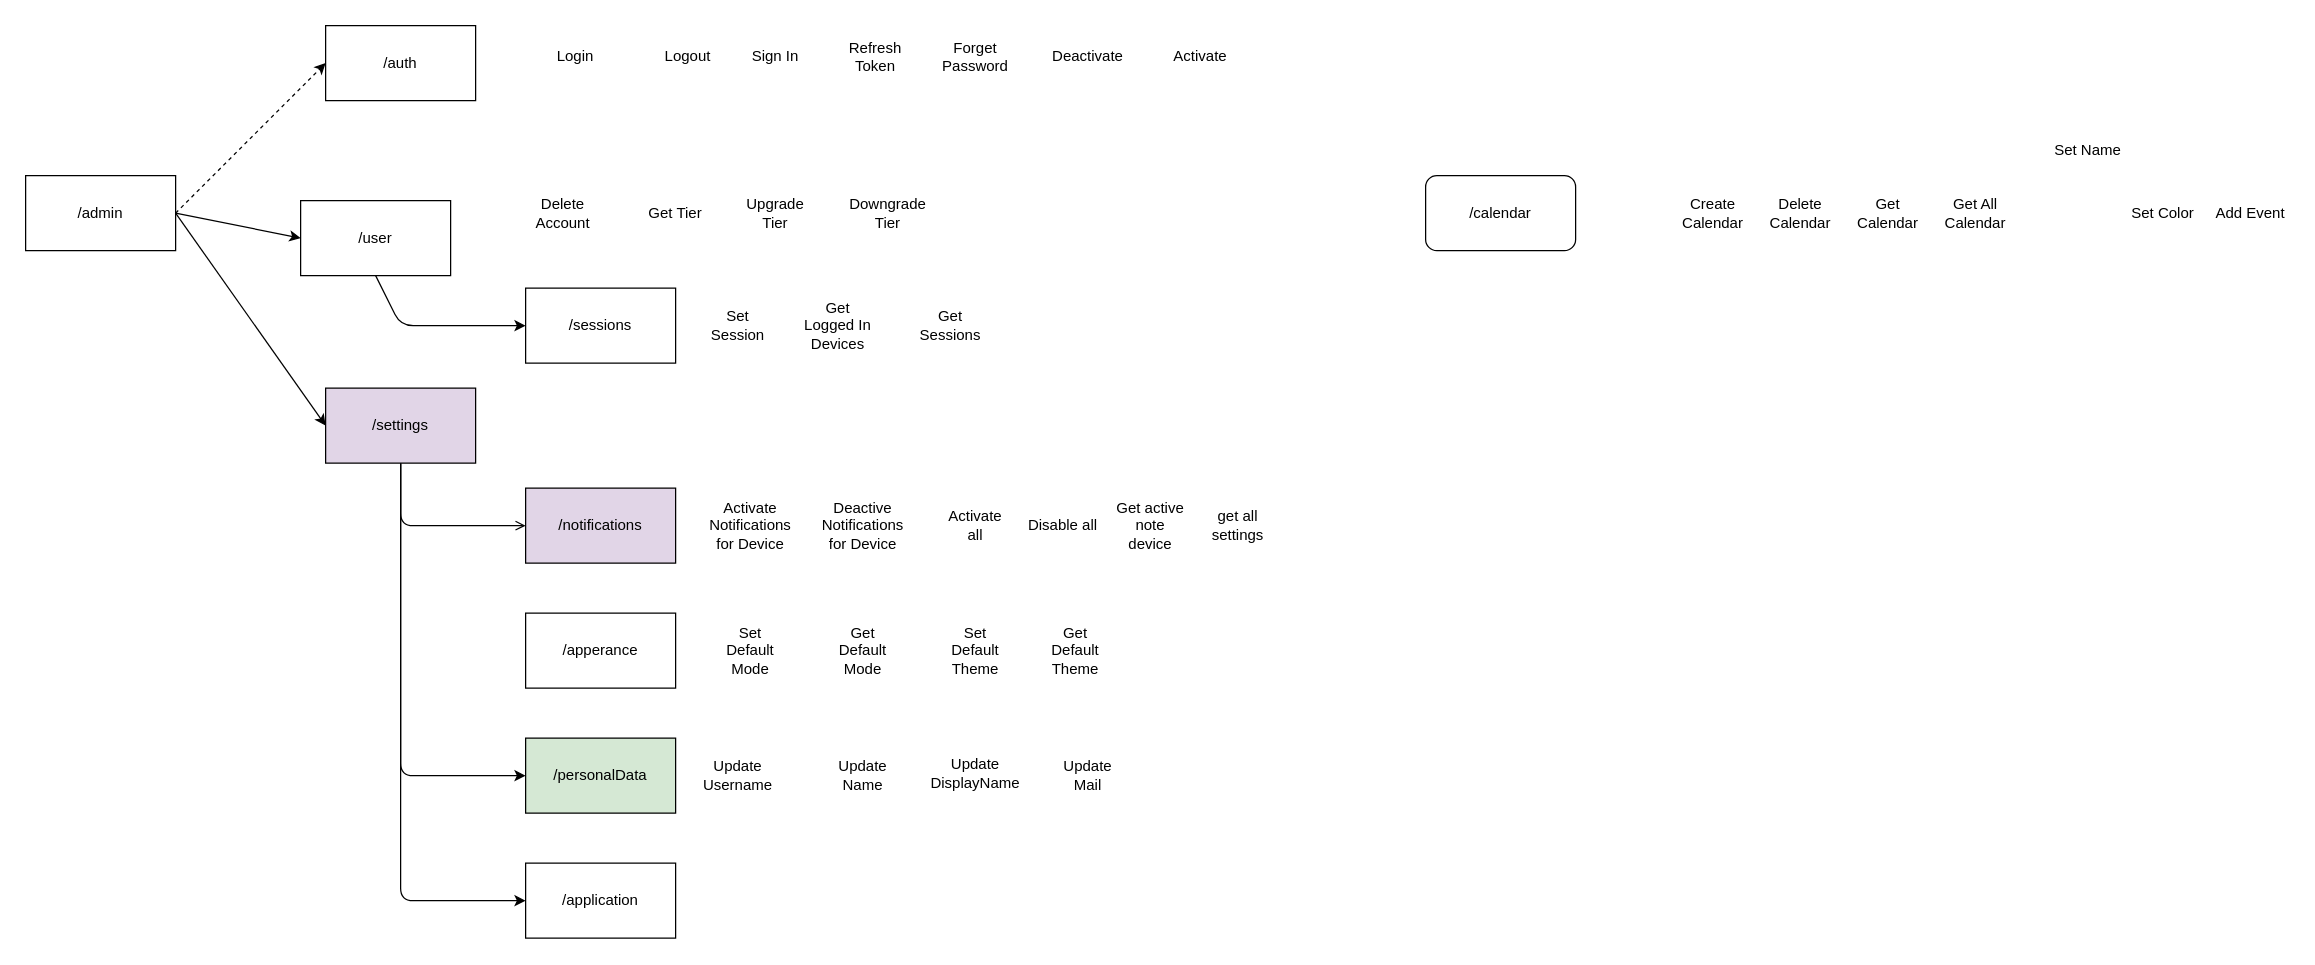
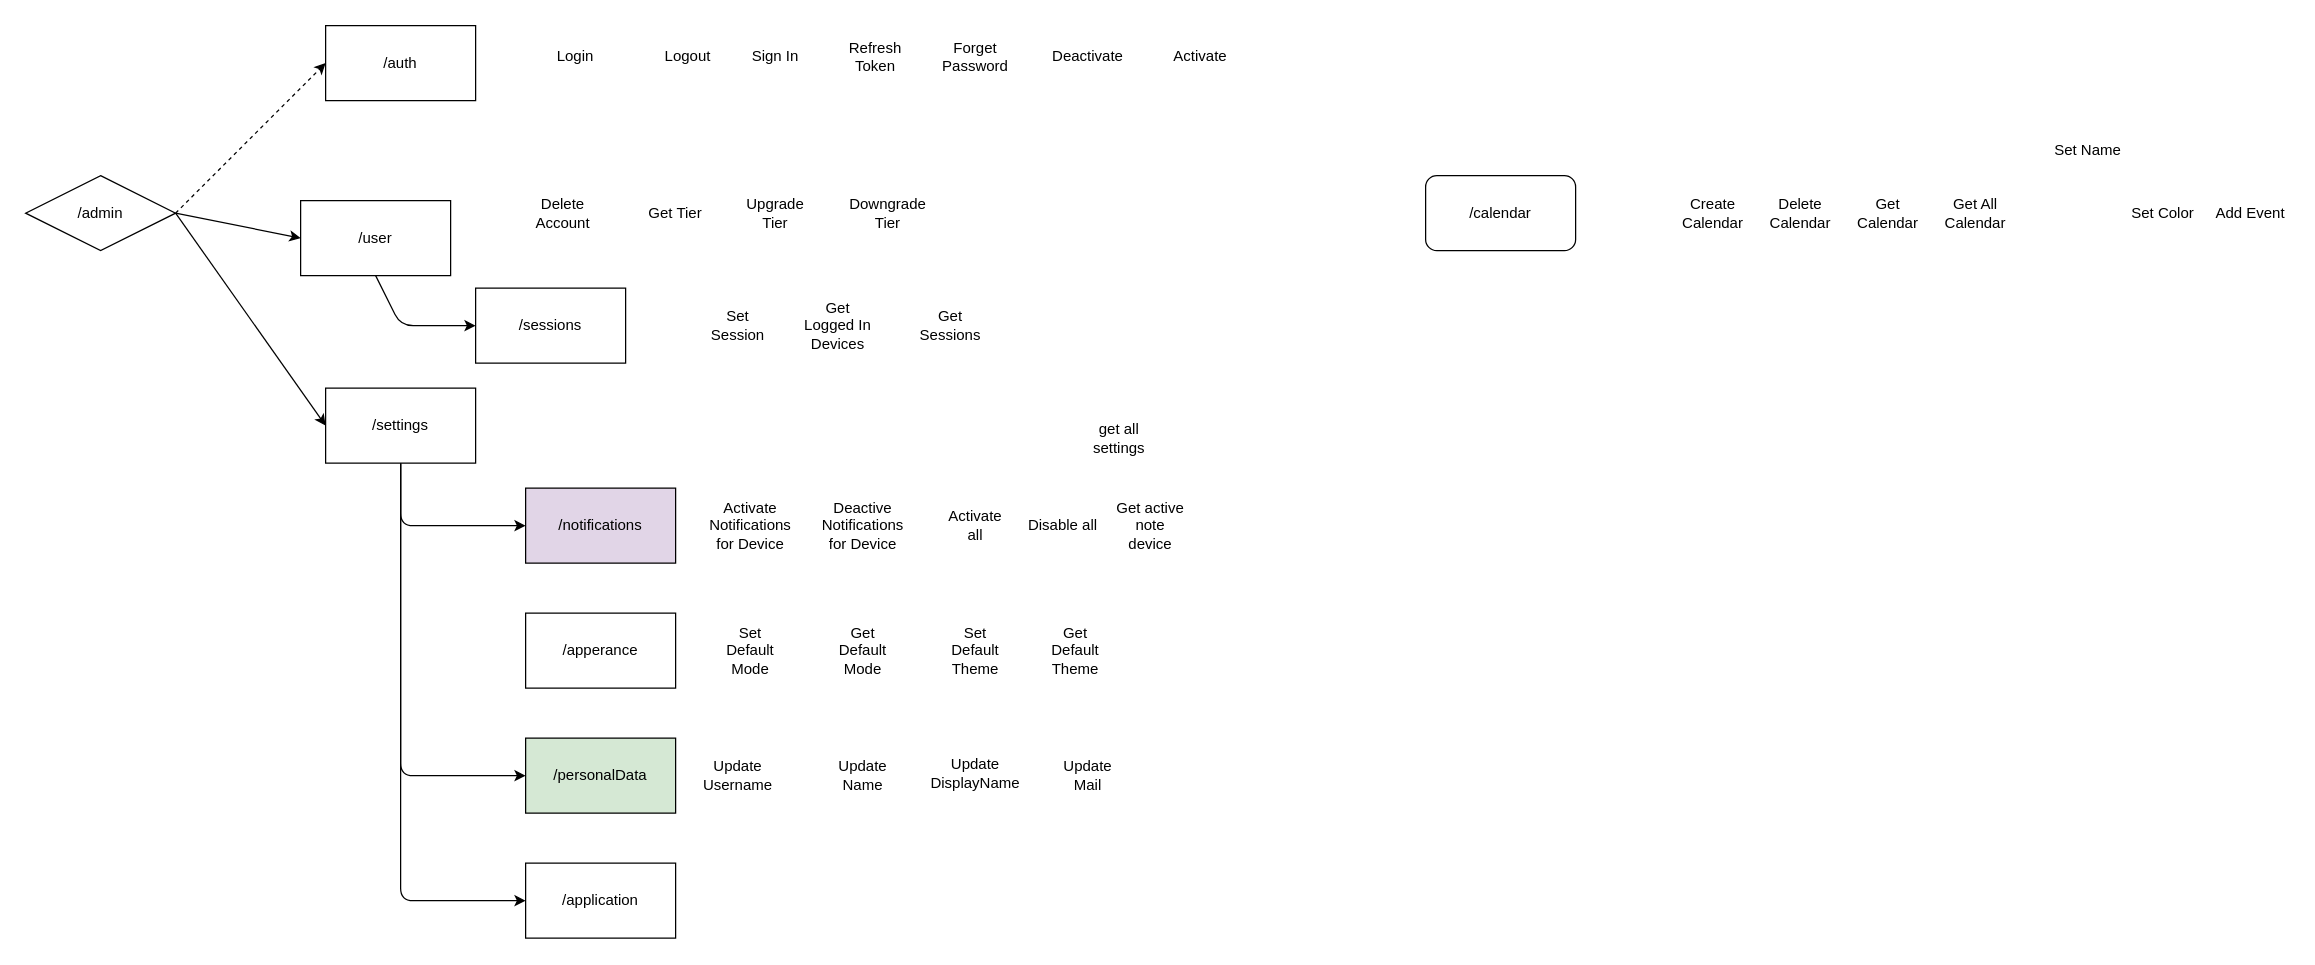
(101, 213) -> (101, 213)
(601, 326) -> (551, 326)
(401, 426) -> (401, 426)
(518, 526) -> (516, 526)
(1238, 526) -> (1119, 438)
